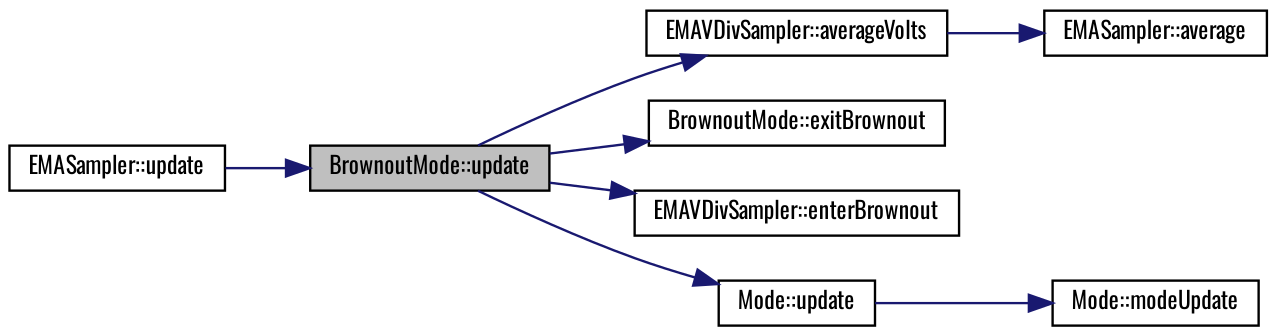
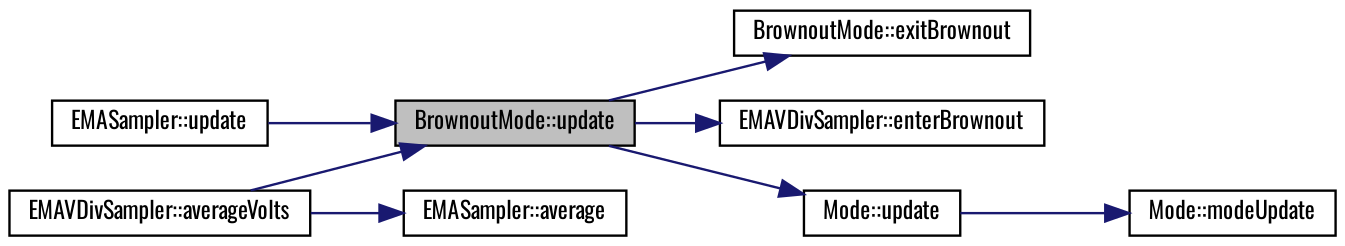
(579, 100) -> (326, 171)
